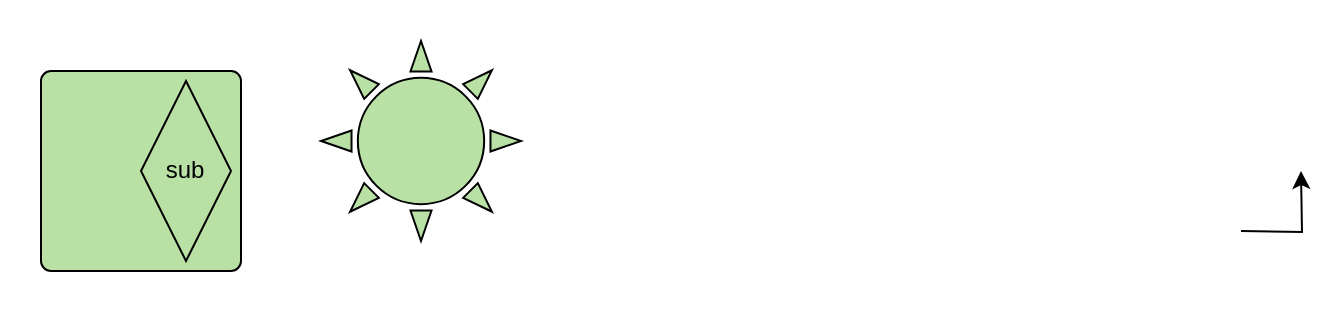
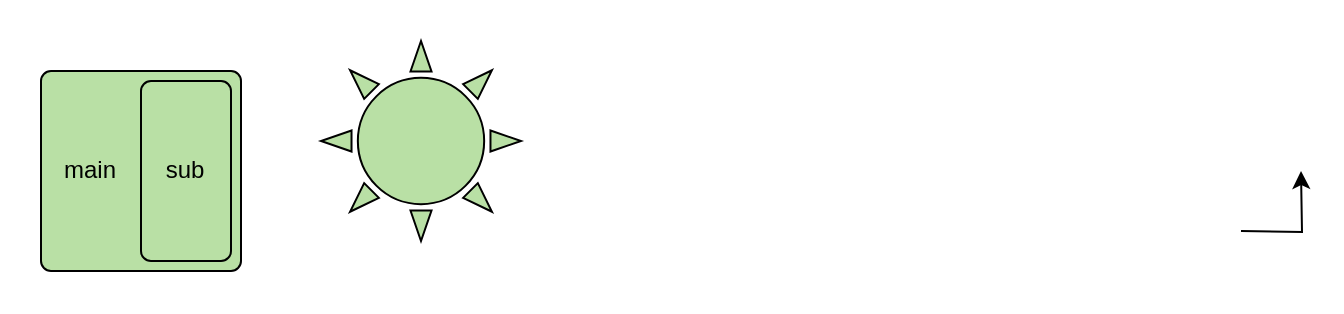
none -> (91, 171)
(186, 171) -> (186, 171)
